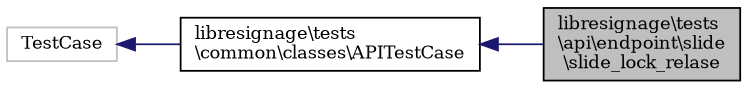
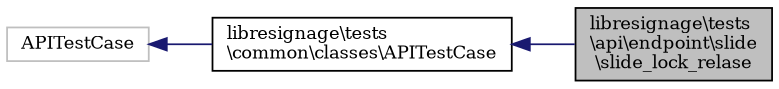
(62, 44) -> (78, 44)
